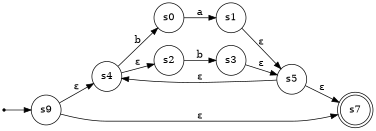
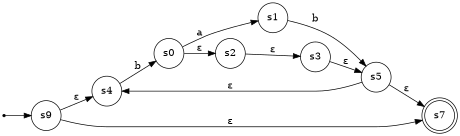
(261, 42) -> (315, 19)
(200, 55) -> (273, 50)
(135, 69) -> (196, 53)
